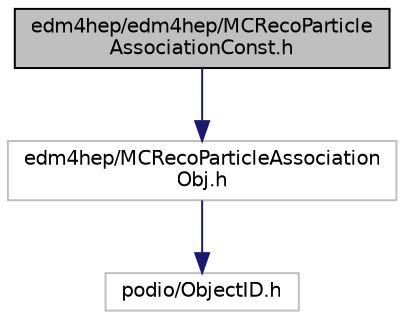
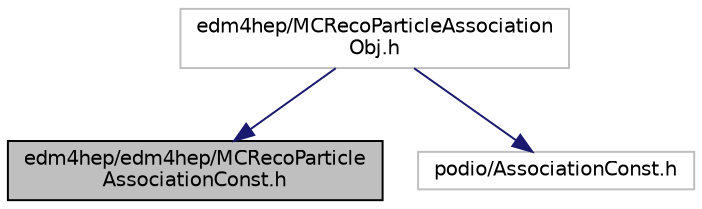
(202, 94) -> (293, 99)
(202, 292) -> (556, 171)
